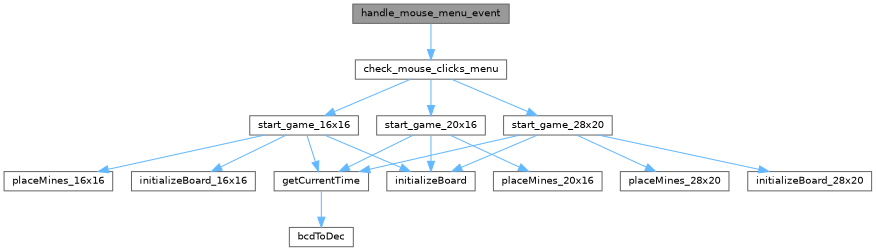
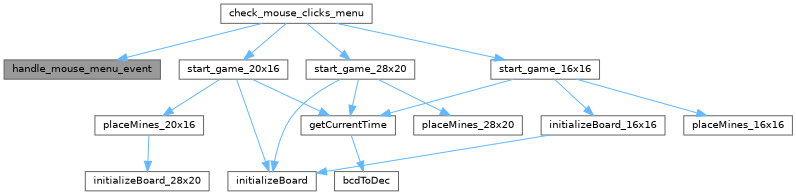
(431, 37) -> (195, 40)
(363, 151) -> (438, 153)
(679, 152) -> (148, 148)
